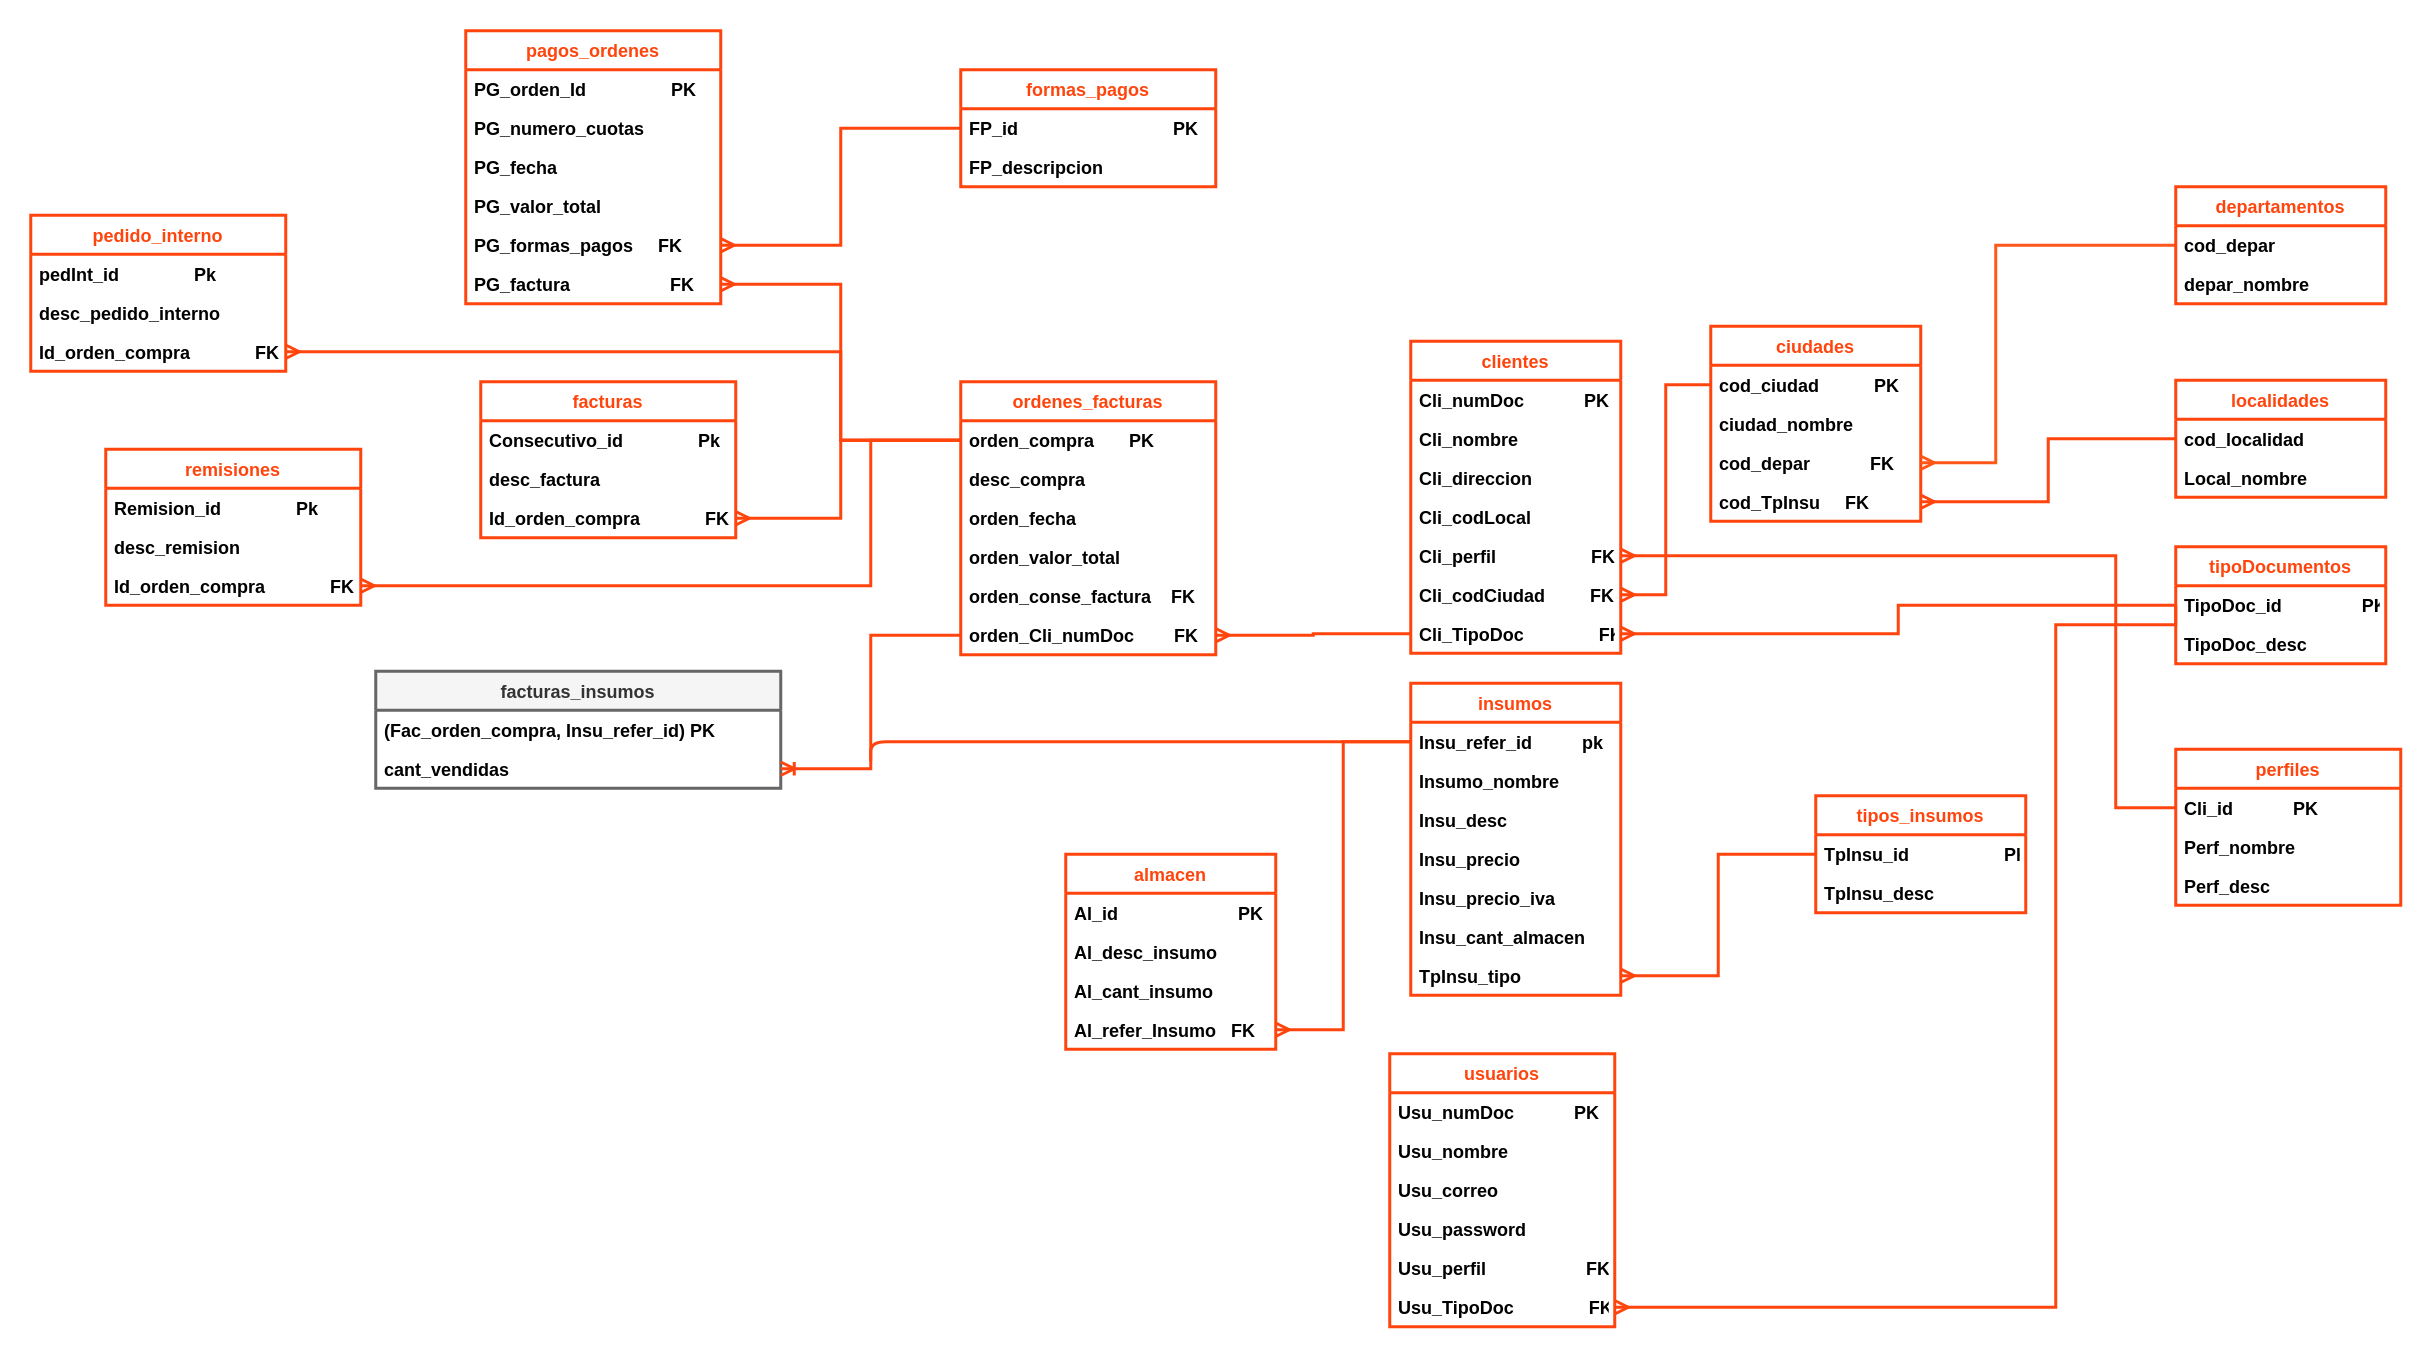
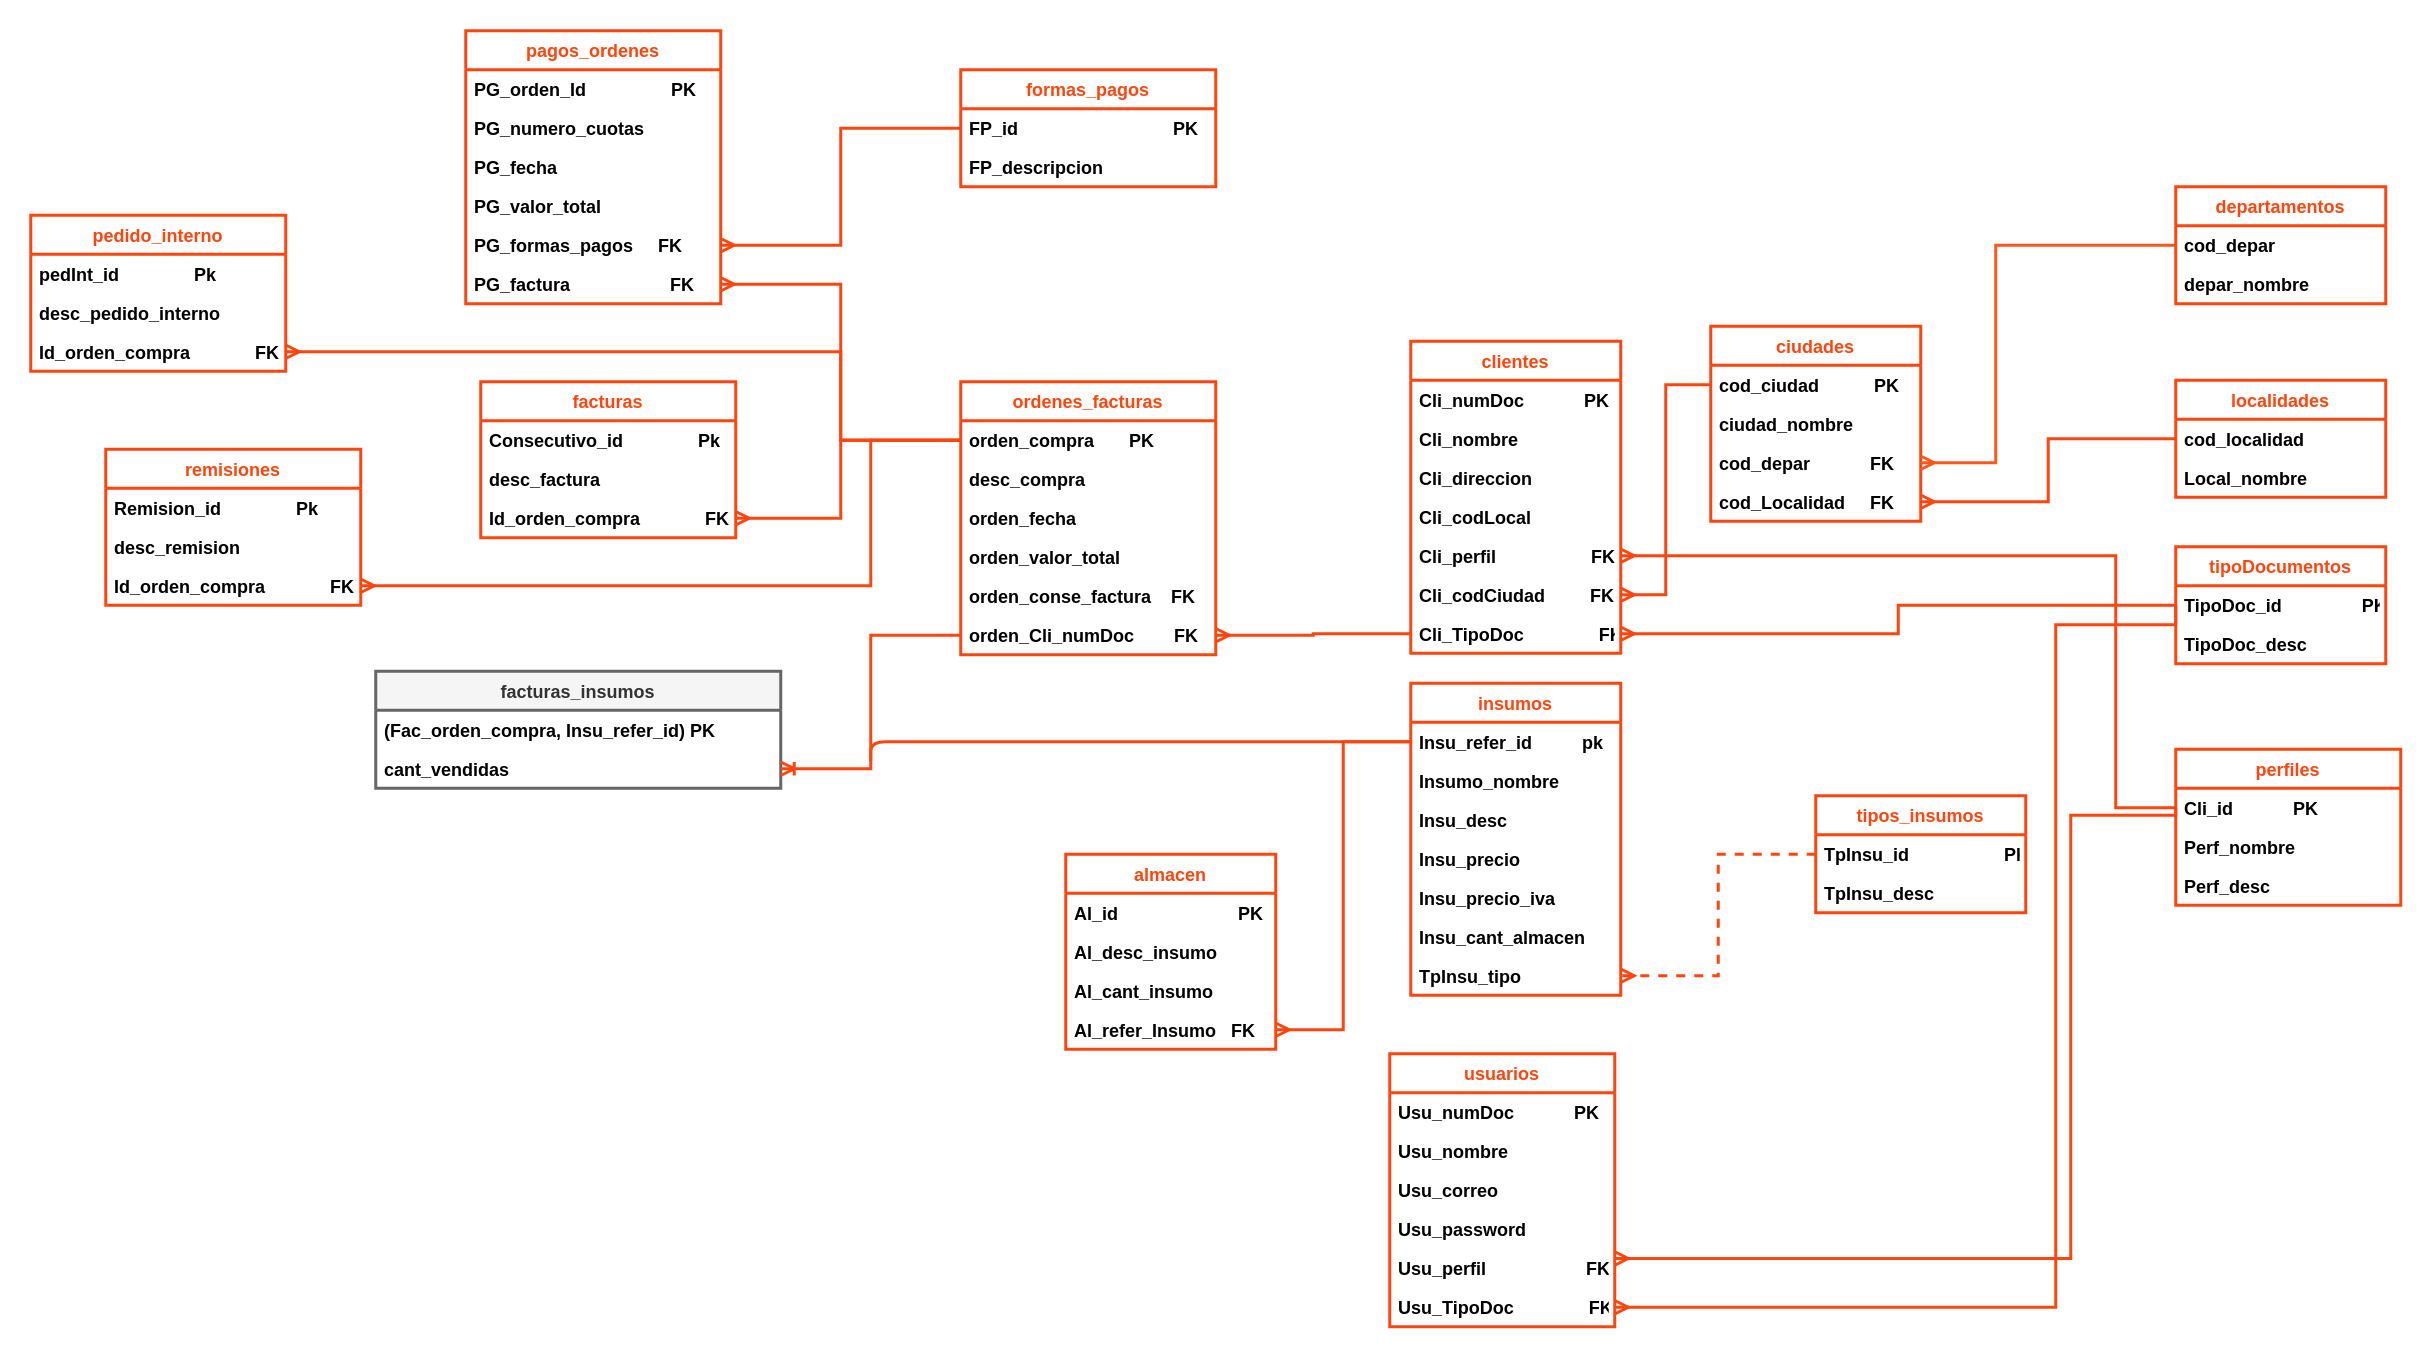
(1800, 503) -> (1810, 503)
(1718, 912) -> (1718, 912)
none -> (2071, 1212)
